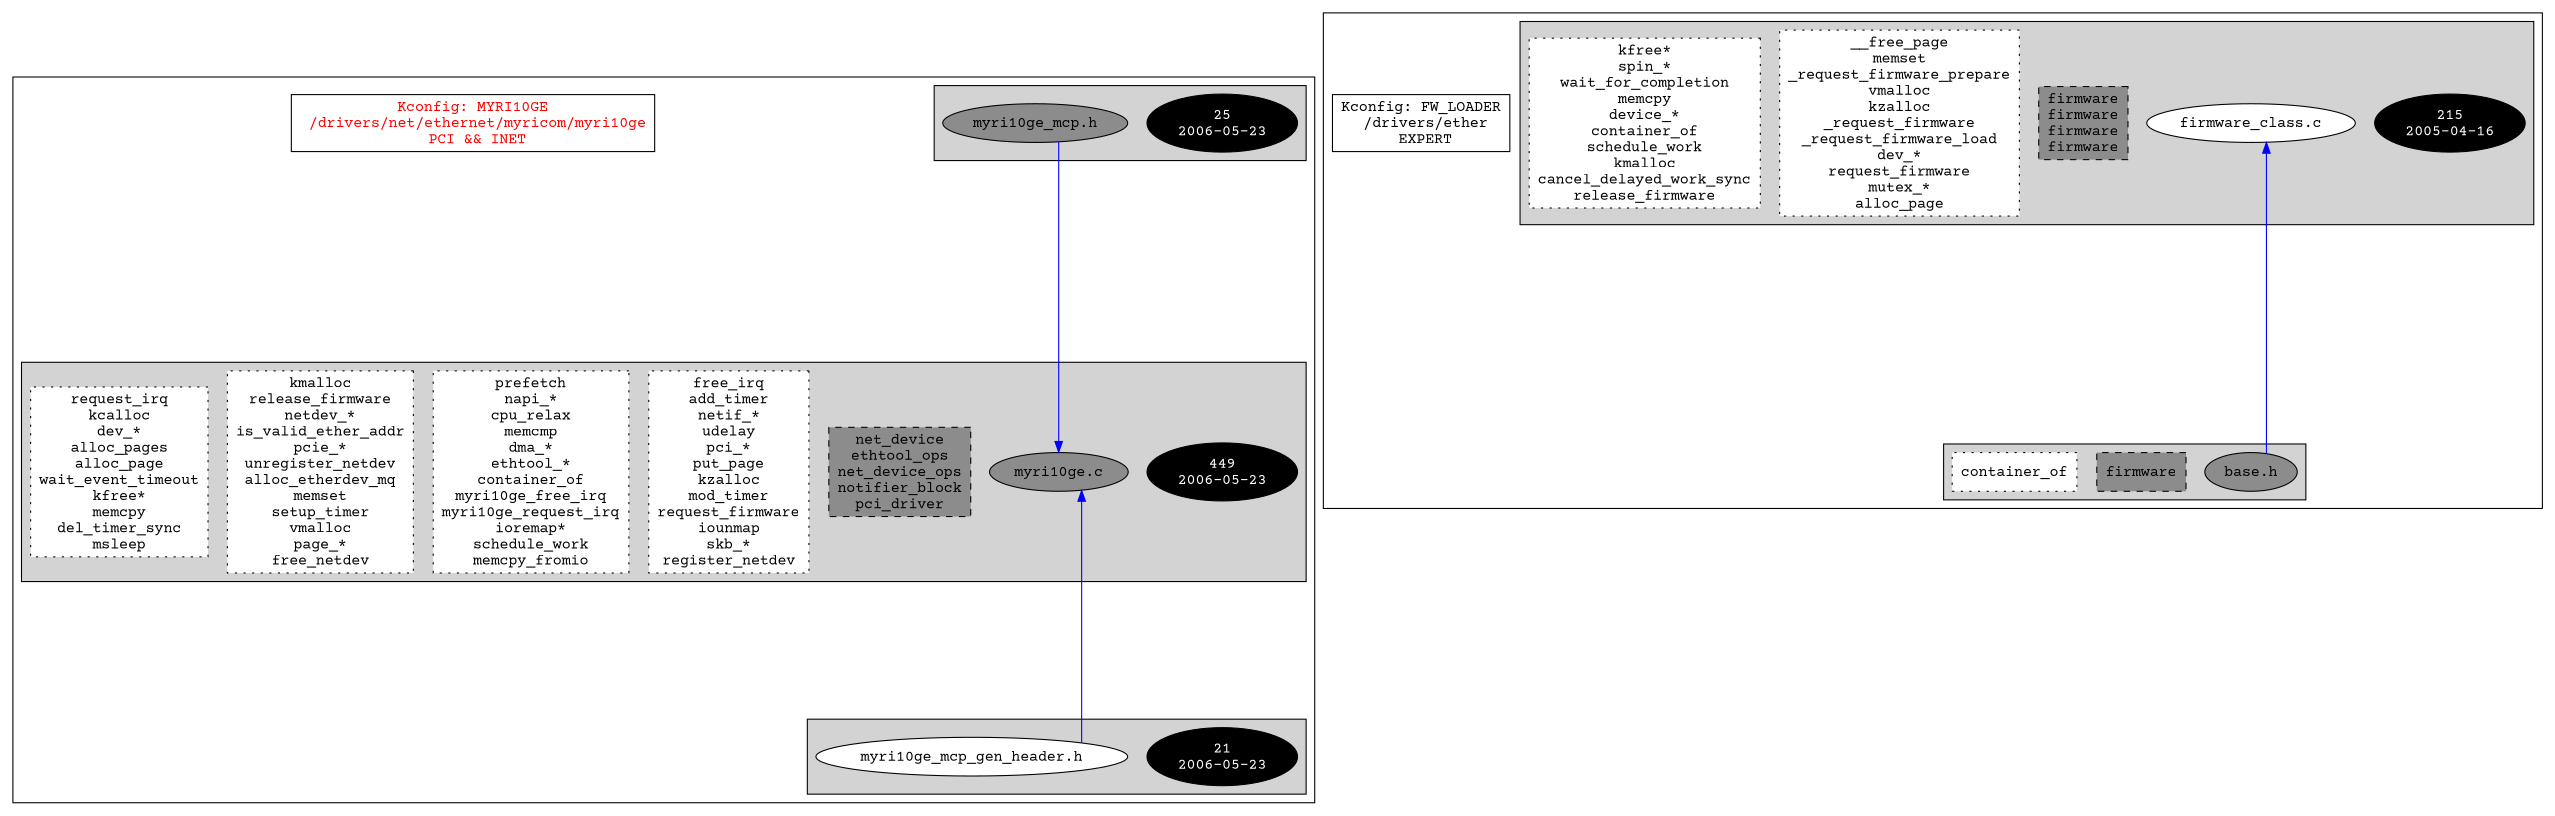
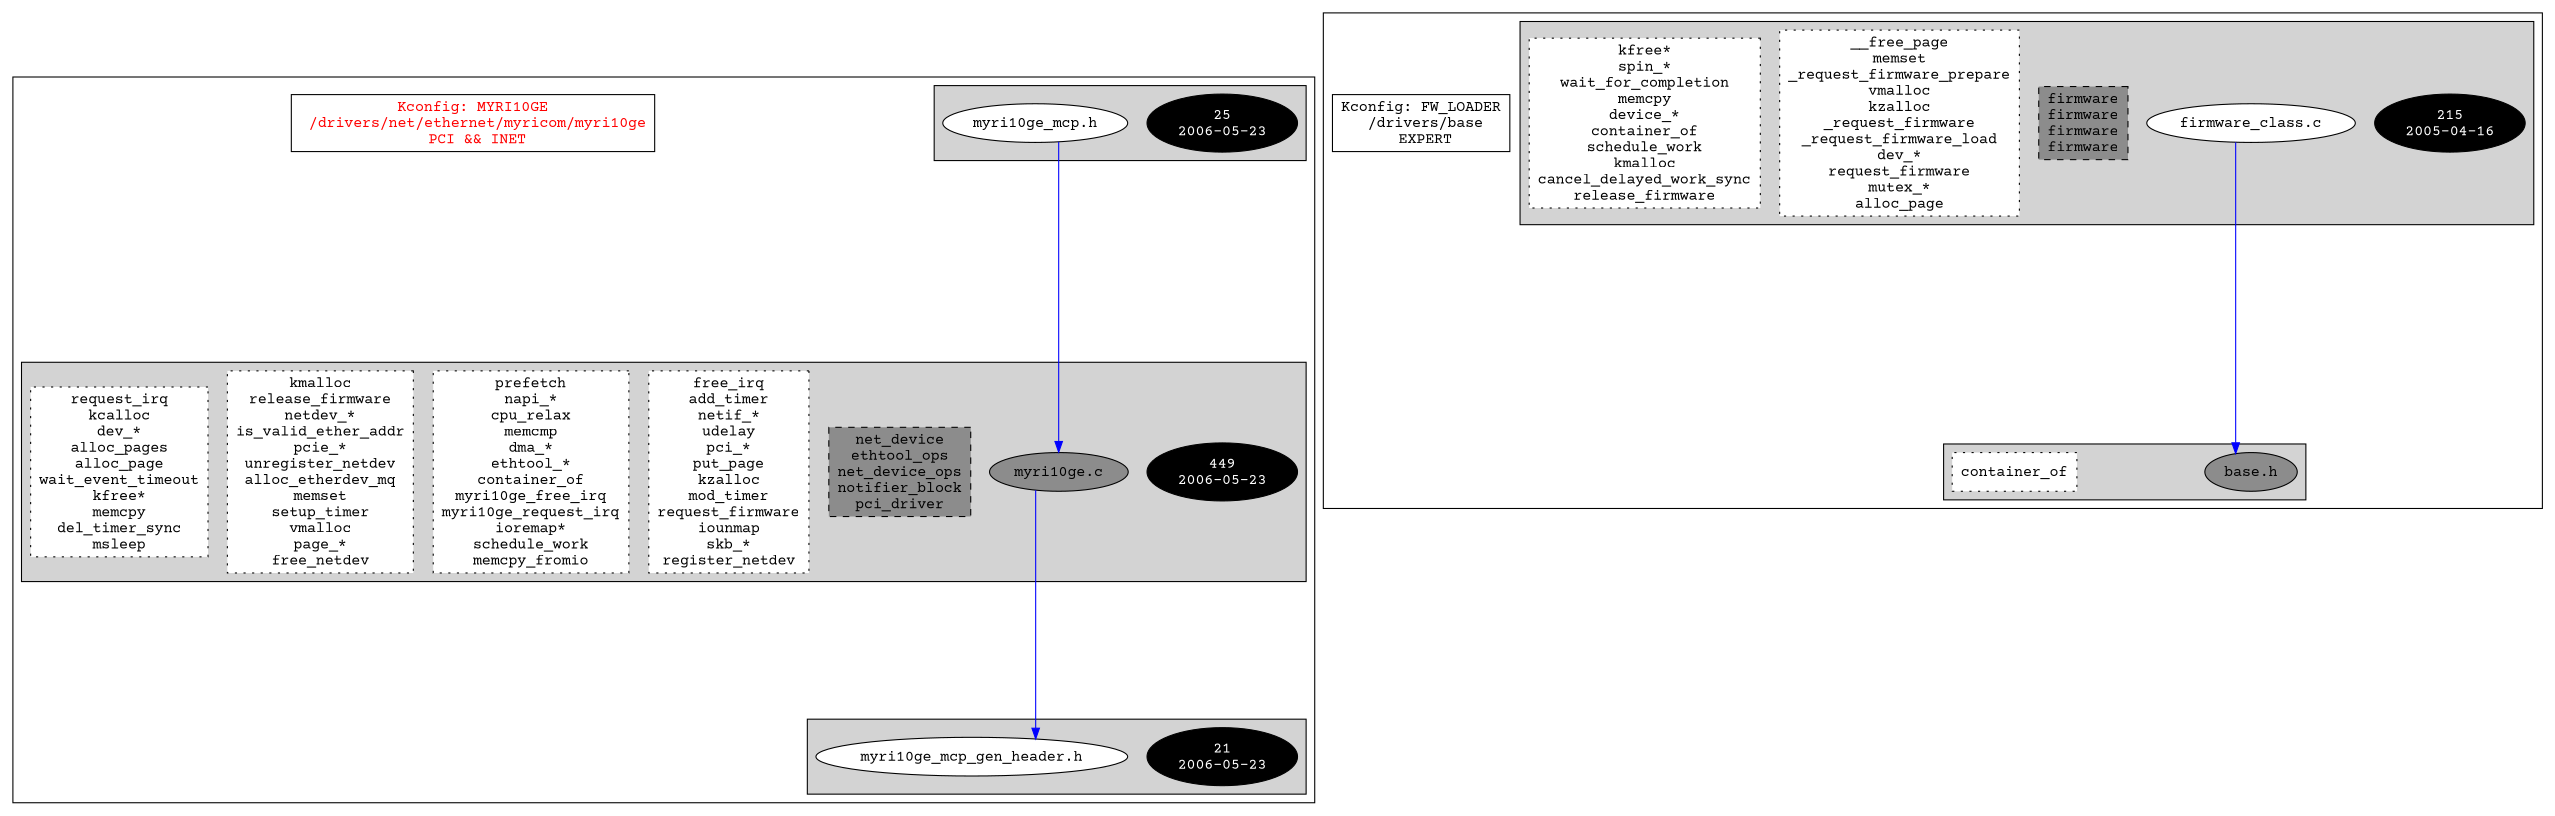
(1035, 123) -> (1035, 123)
(1421, 123) -> (1421, 123)
(2266, 303) -> (2236, 293)
(2141, 472) -> none
(1082, 622) -> (1036, 609)
